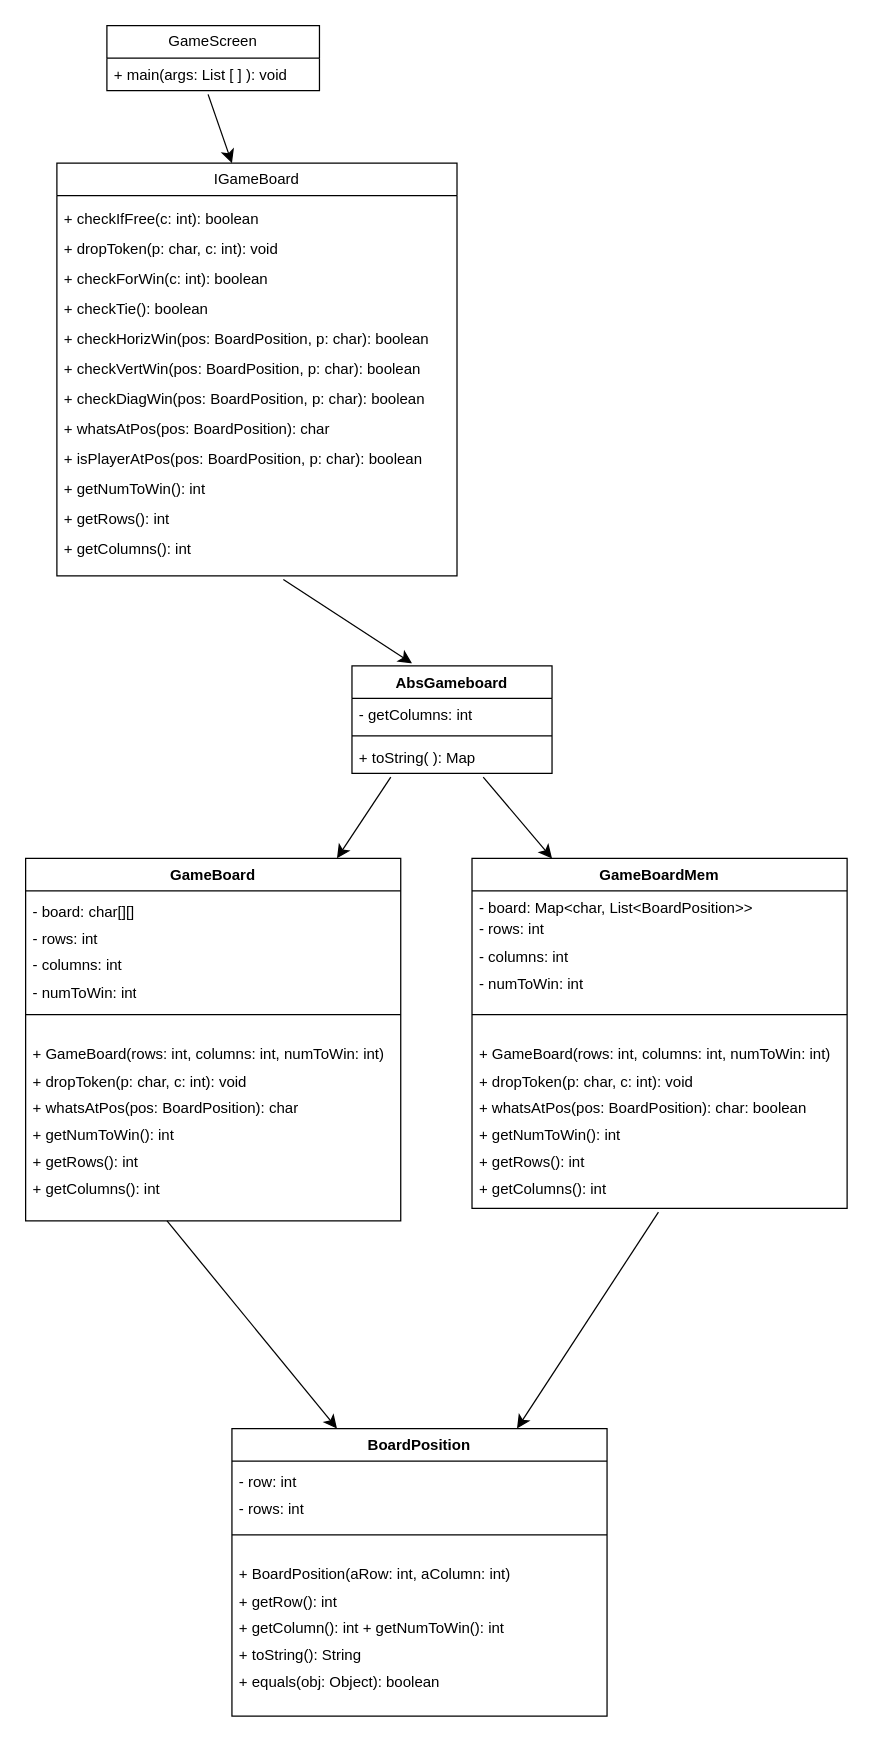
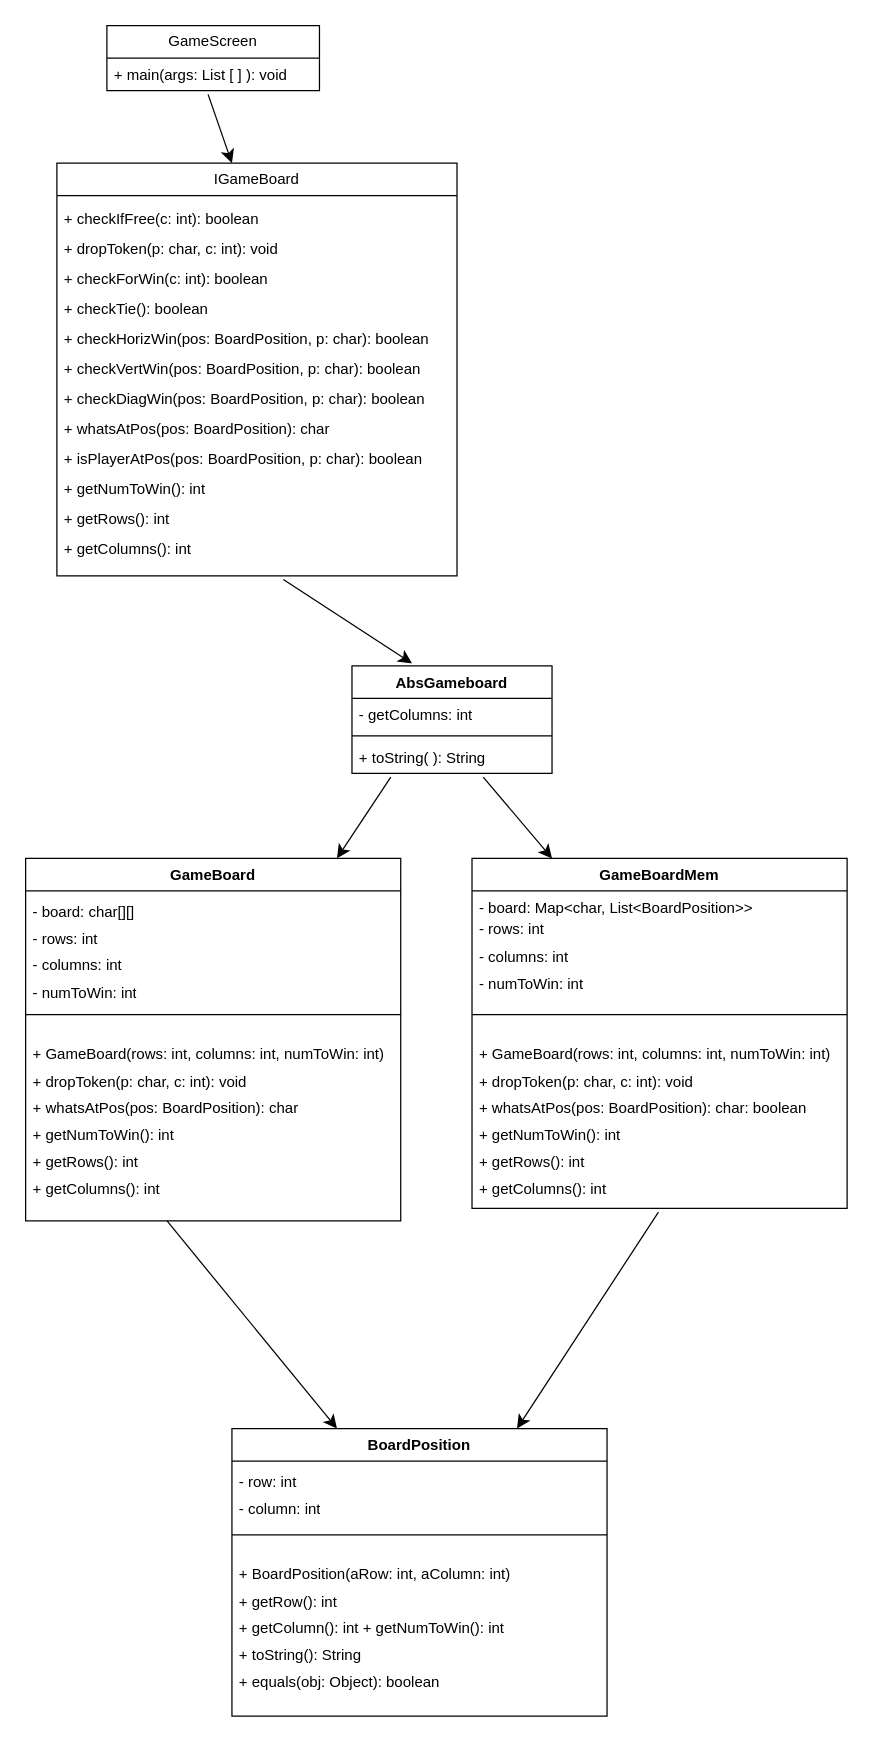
(425, 758) -> (436, 758)
(278, 1487) -> (284, 1487)
